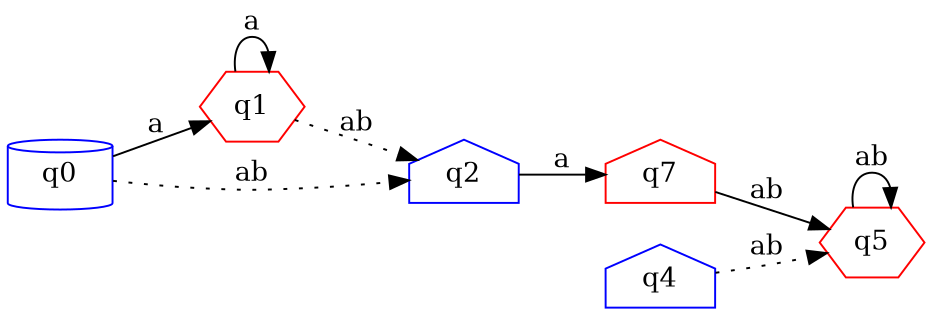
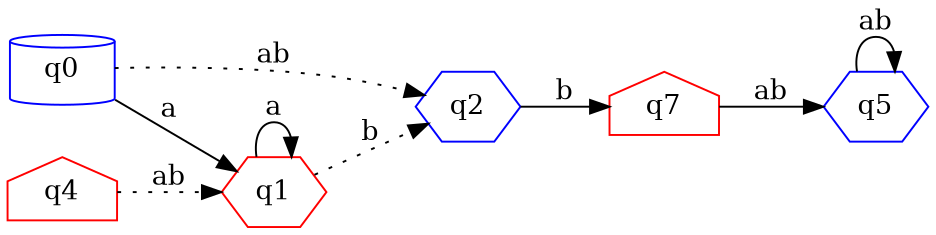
(357, 123) -> (371, 133)
(562, 160) -> (565, 92)
(464, 175) -> (468, 107)
(872, 243) -> (876, 107)
(762, 266) -> (159, 192)
(660, 279) -> (62, 192)
